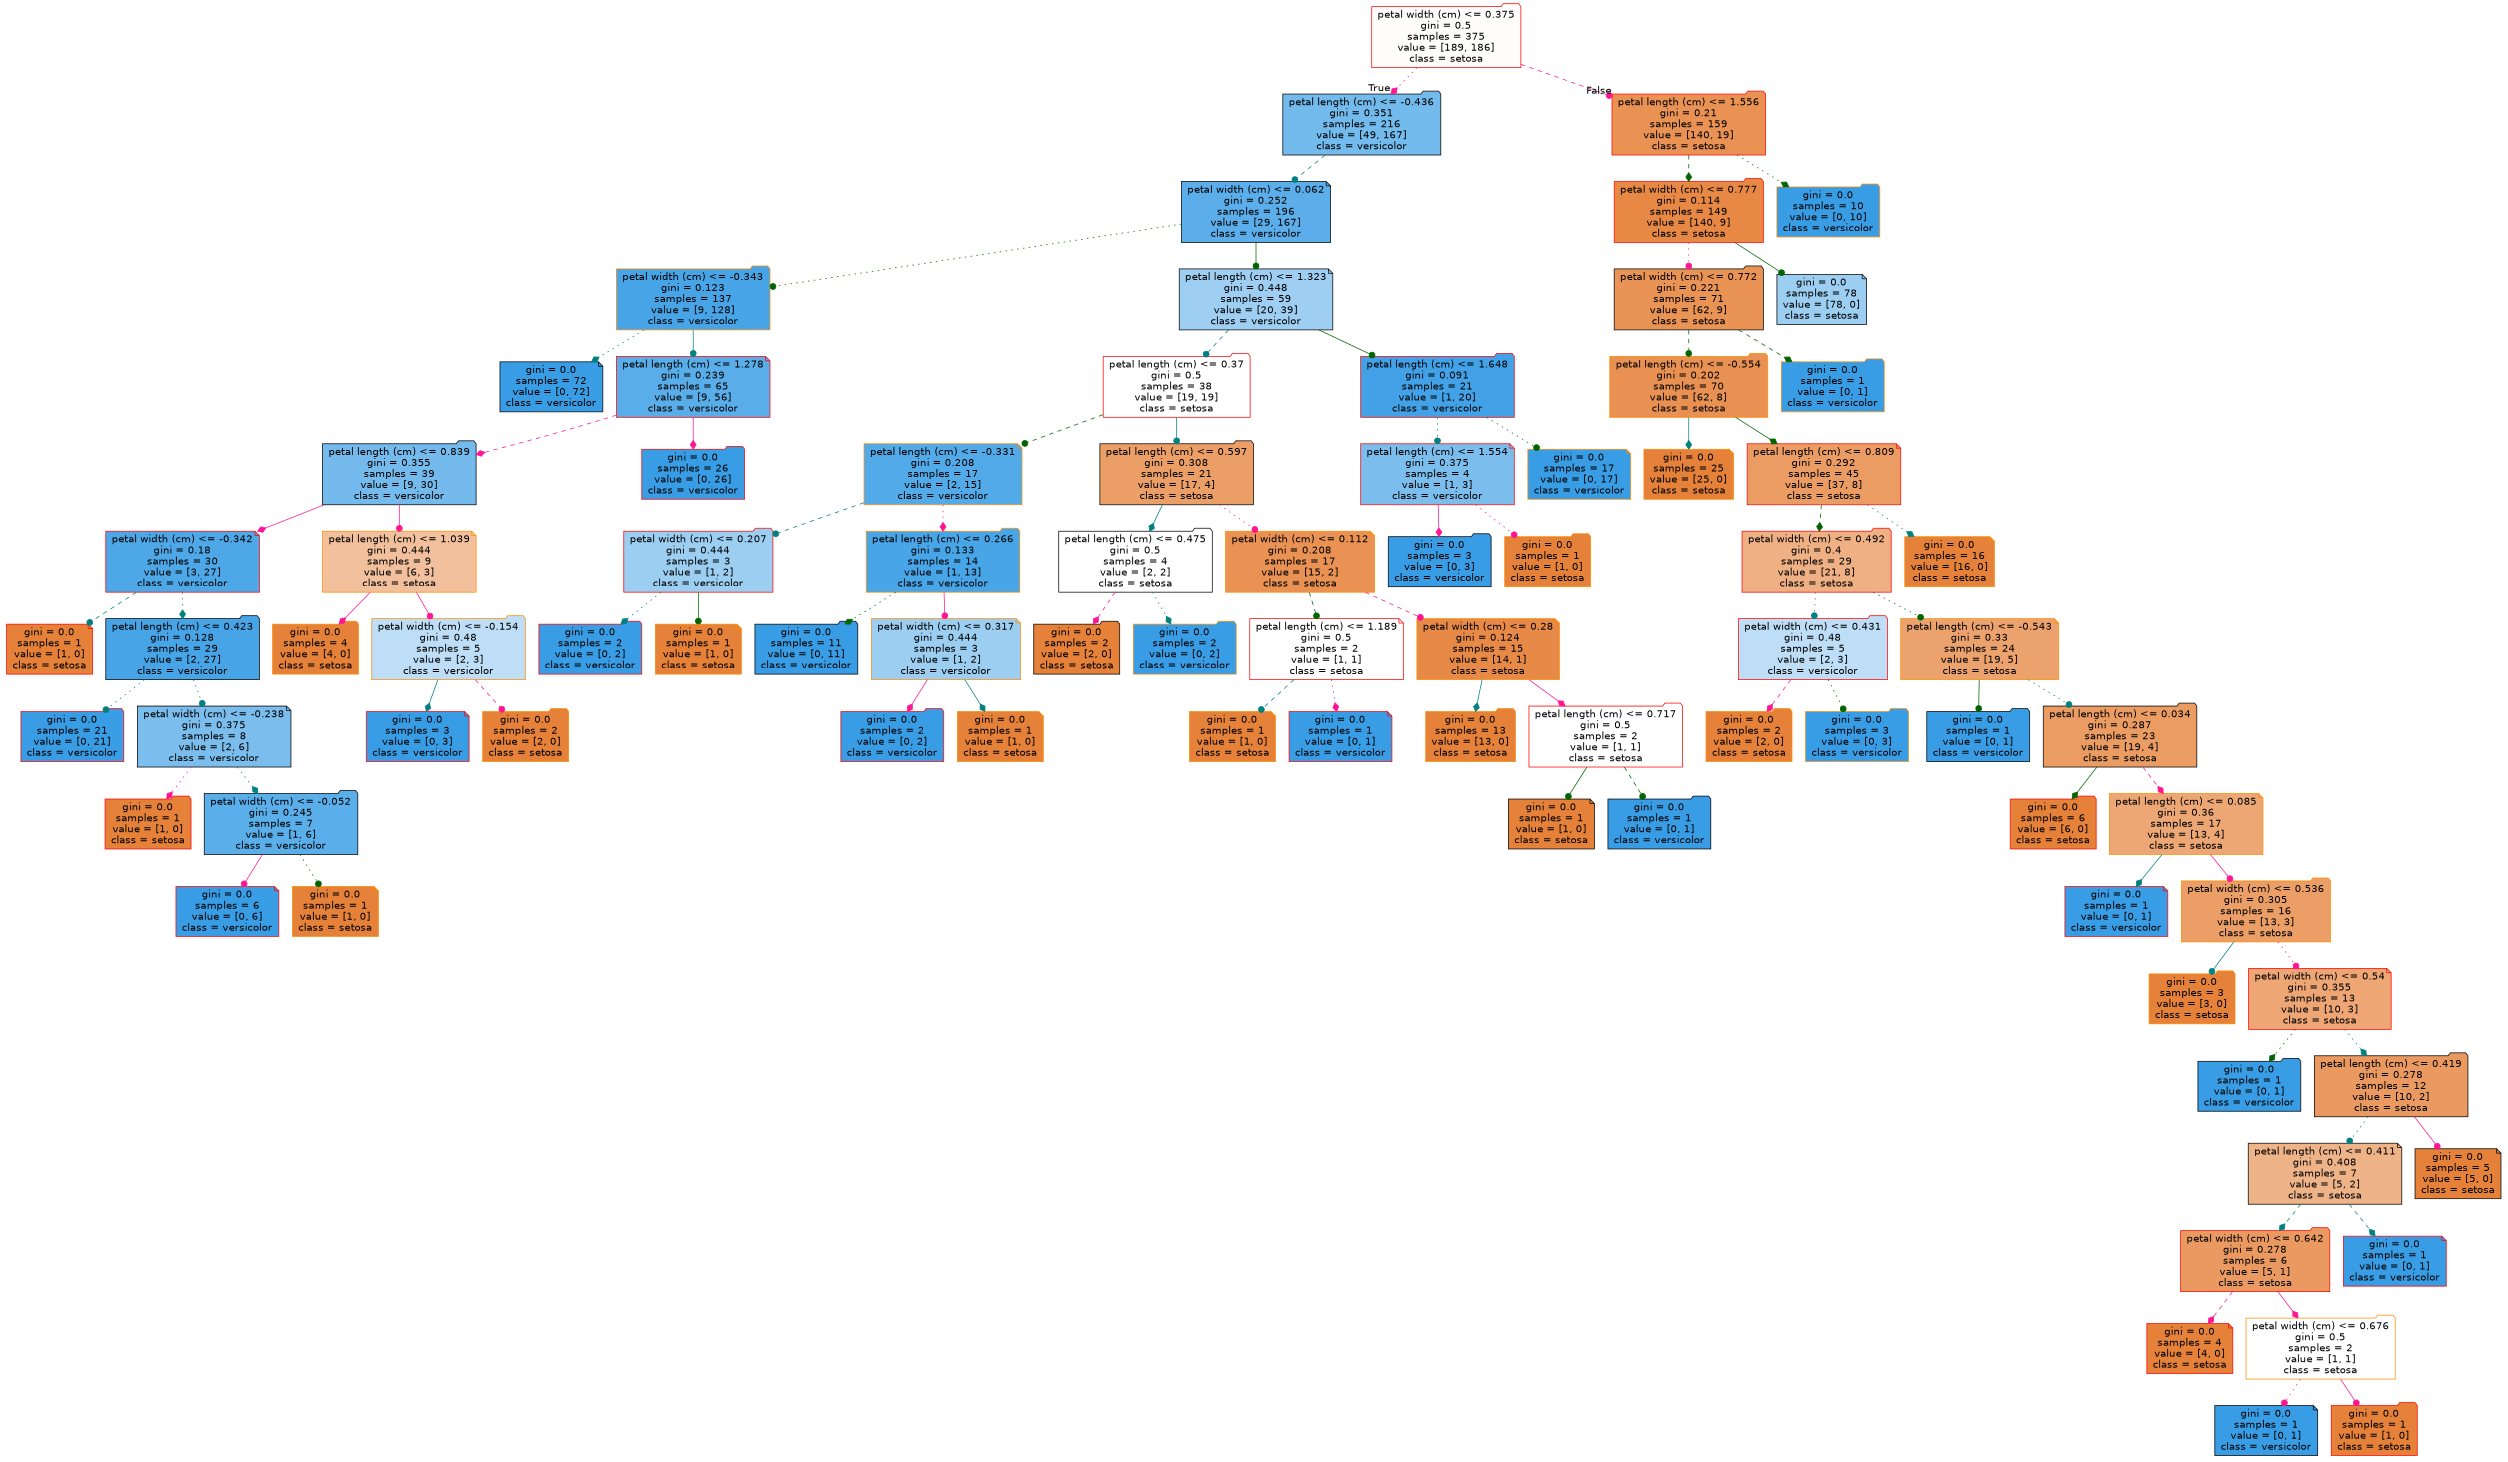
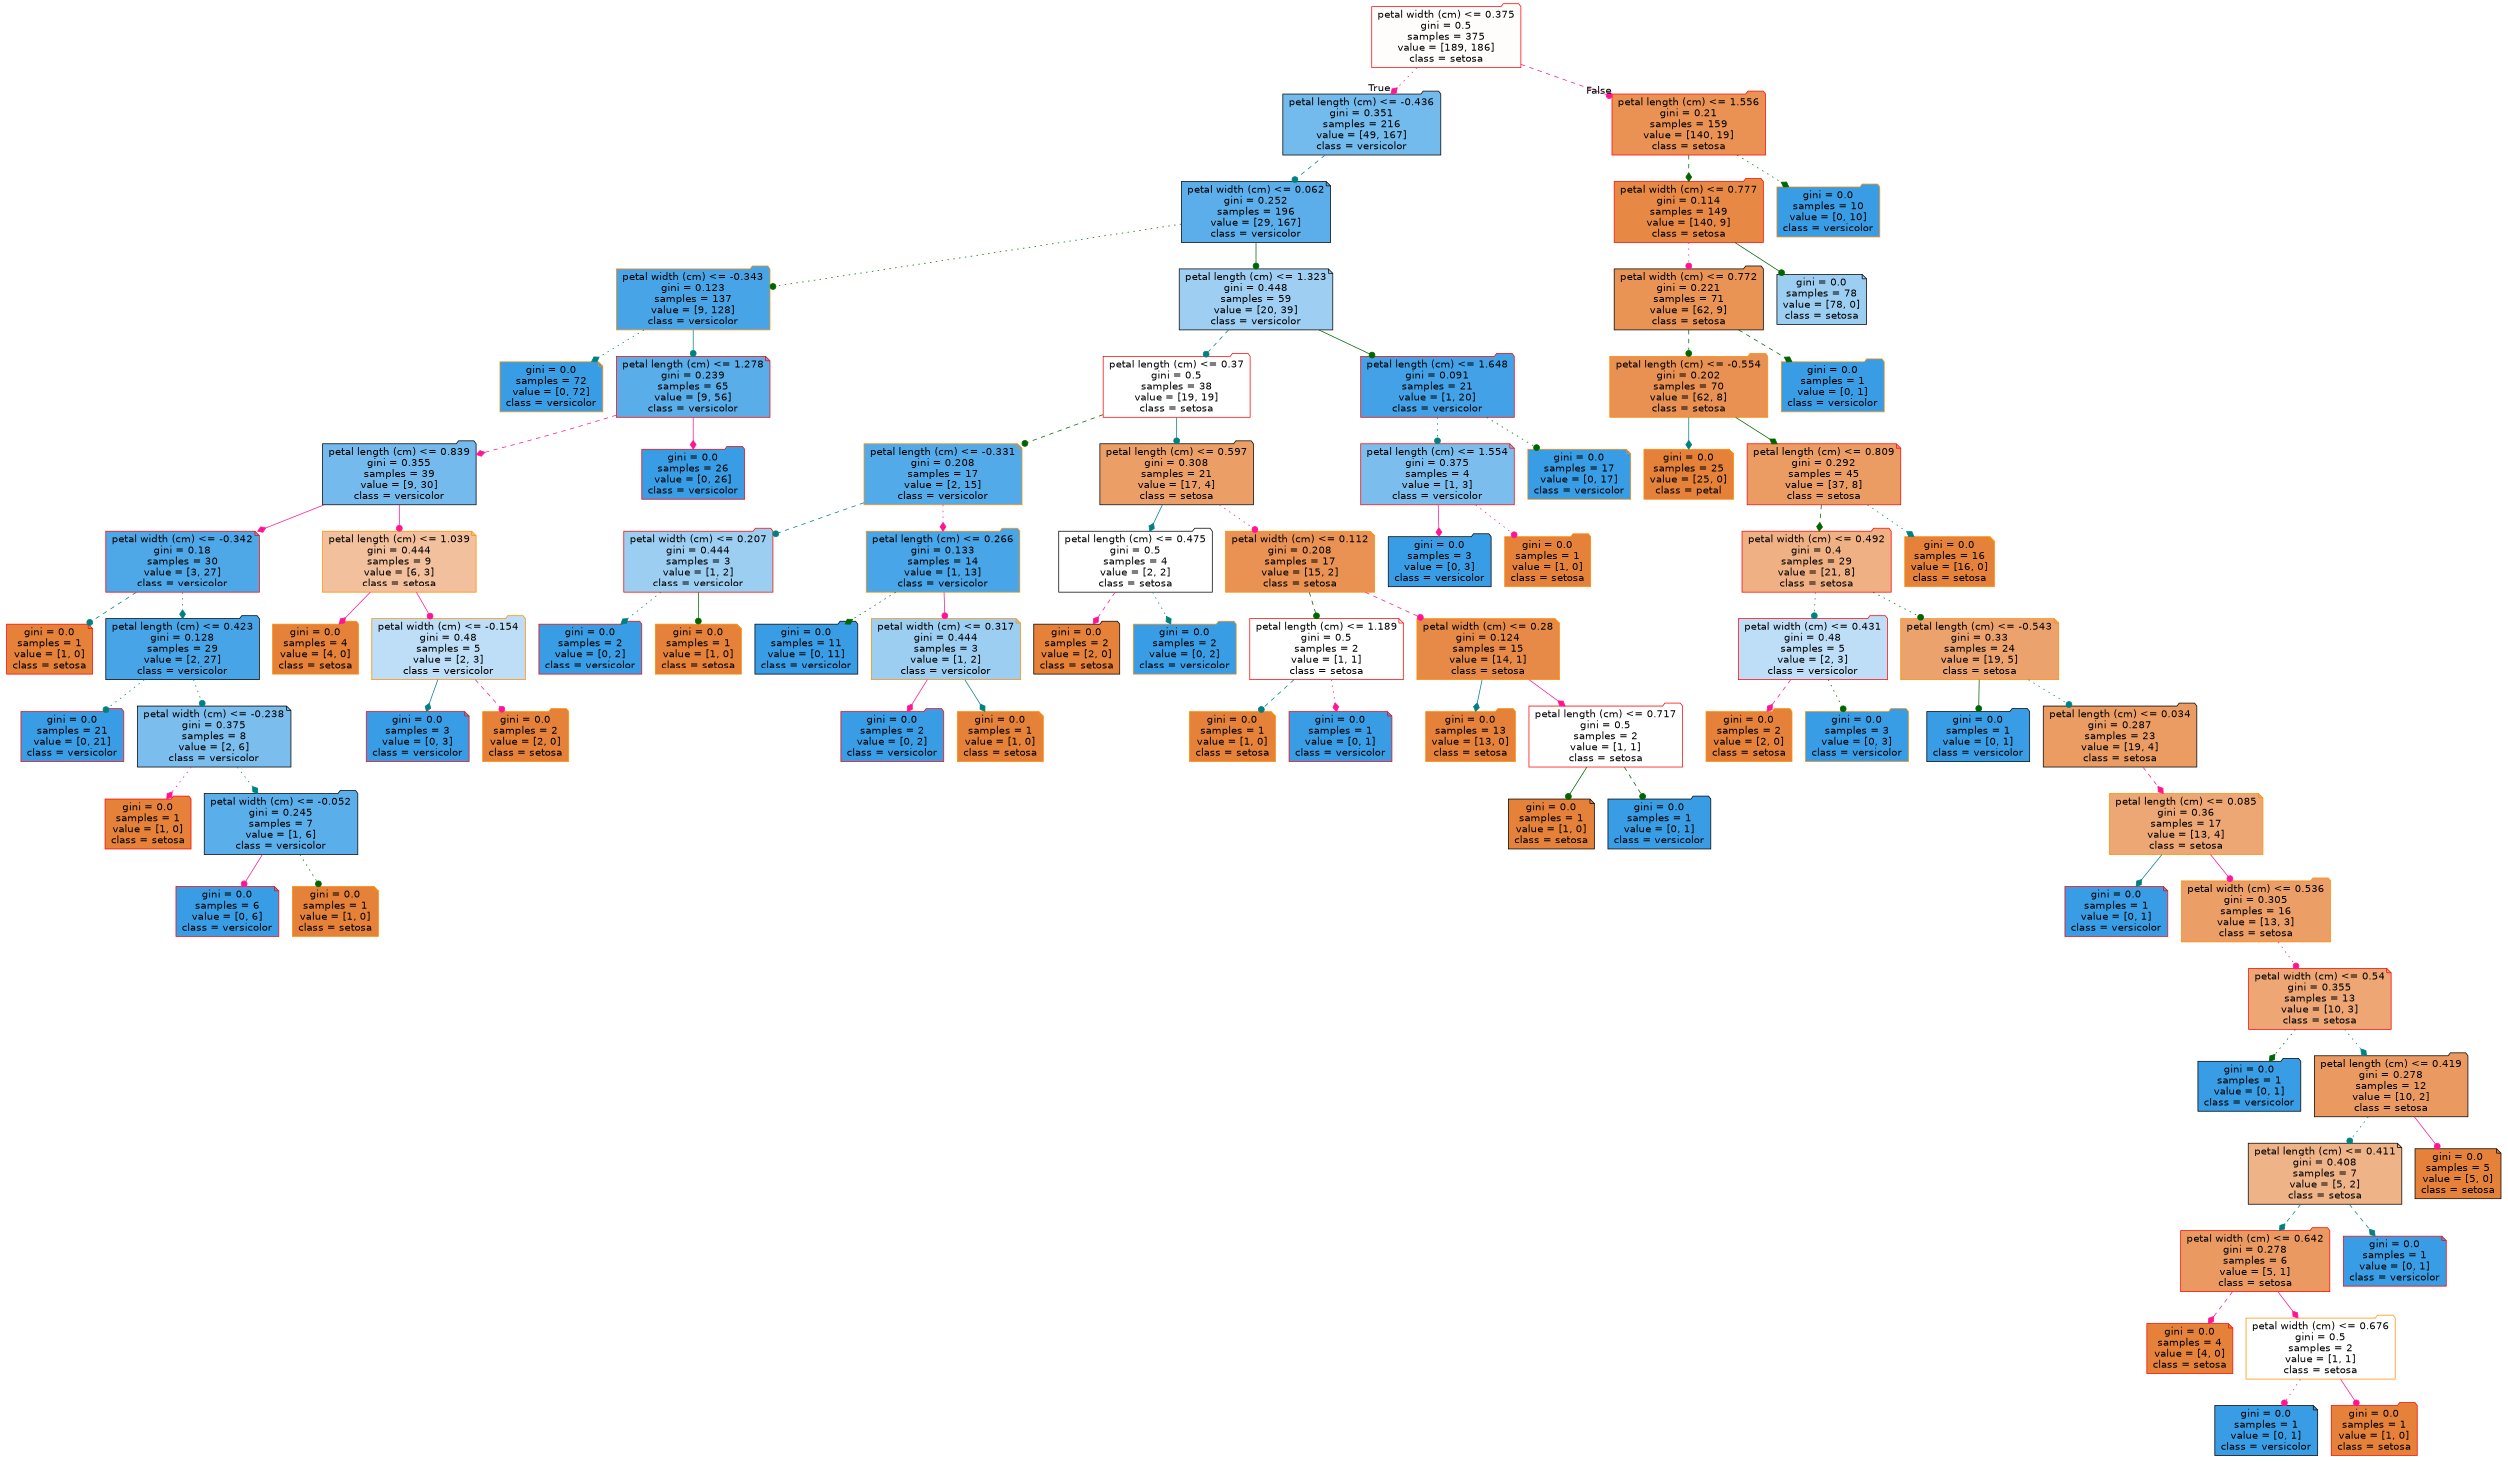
(551, 387) -> (551, 387)
(1689, 474) -> (1689, 474)
(2053, 824) -> none
(2192, 999) -> none
